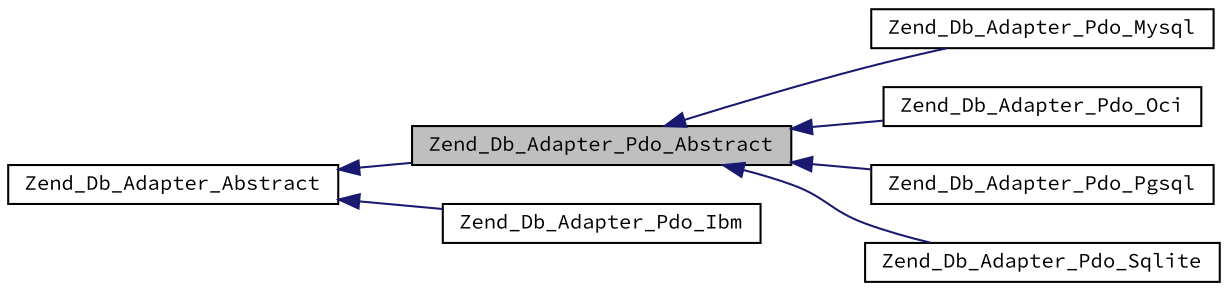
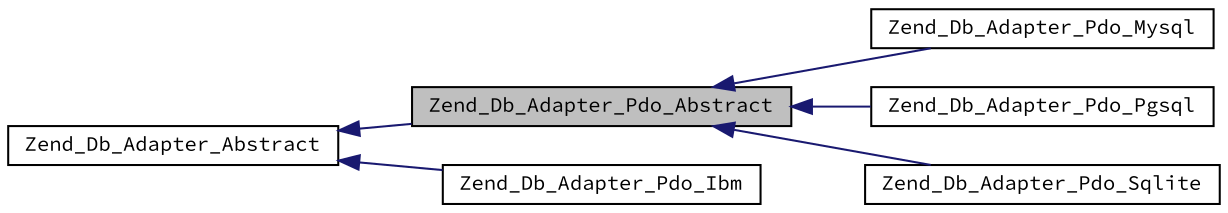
(1042, 107) -> none
